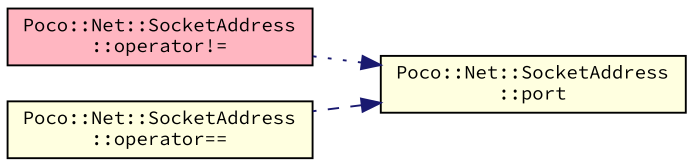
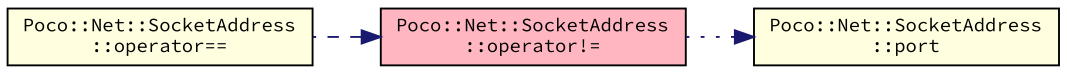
(337, 108) -> (337, 37)
